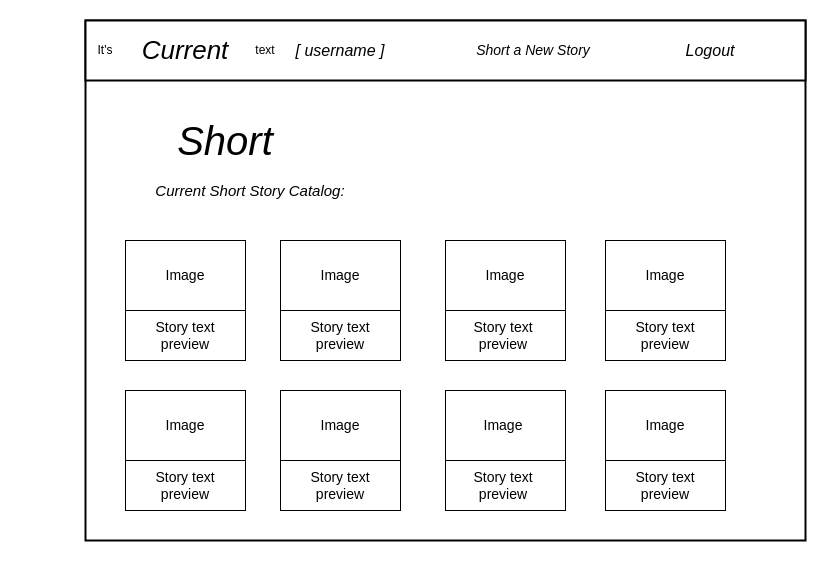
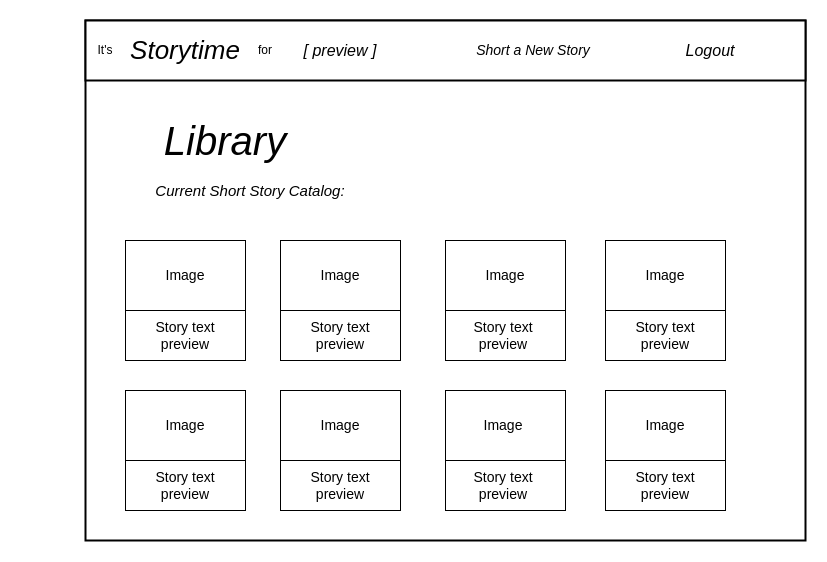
(186, 51) -> (186, 51)
(266, 51) -> (266, 51)
(341, 51) -> (341, 51)
(226, 141) -> (226, 141)
